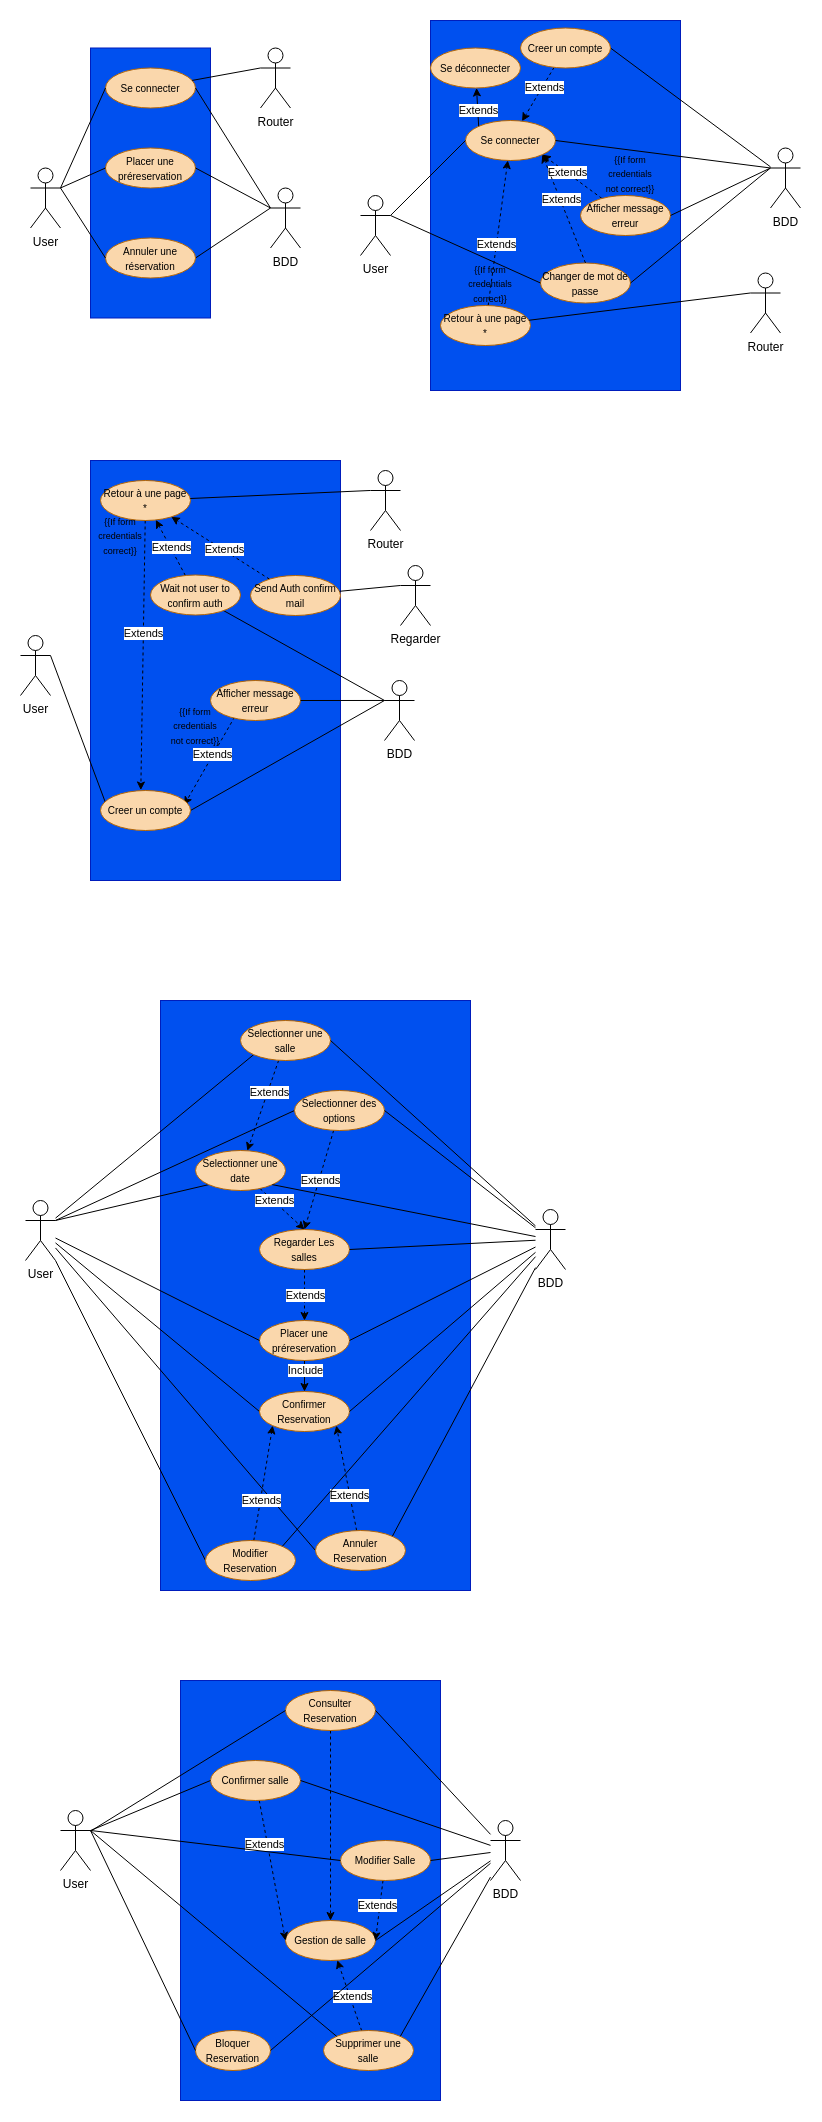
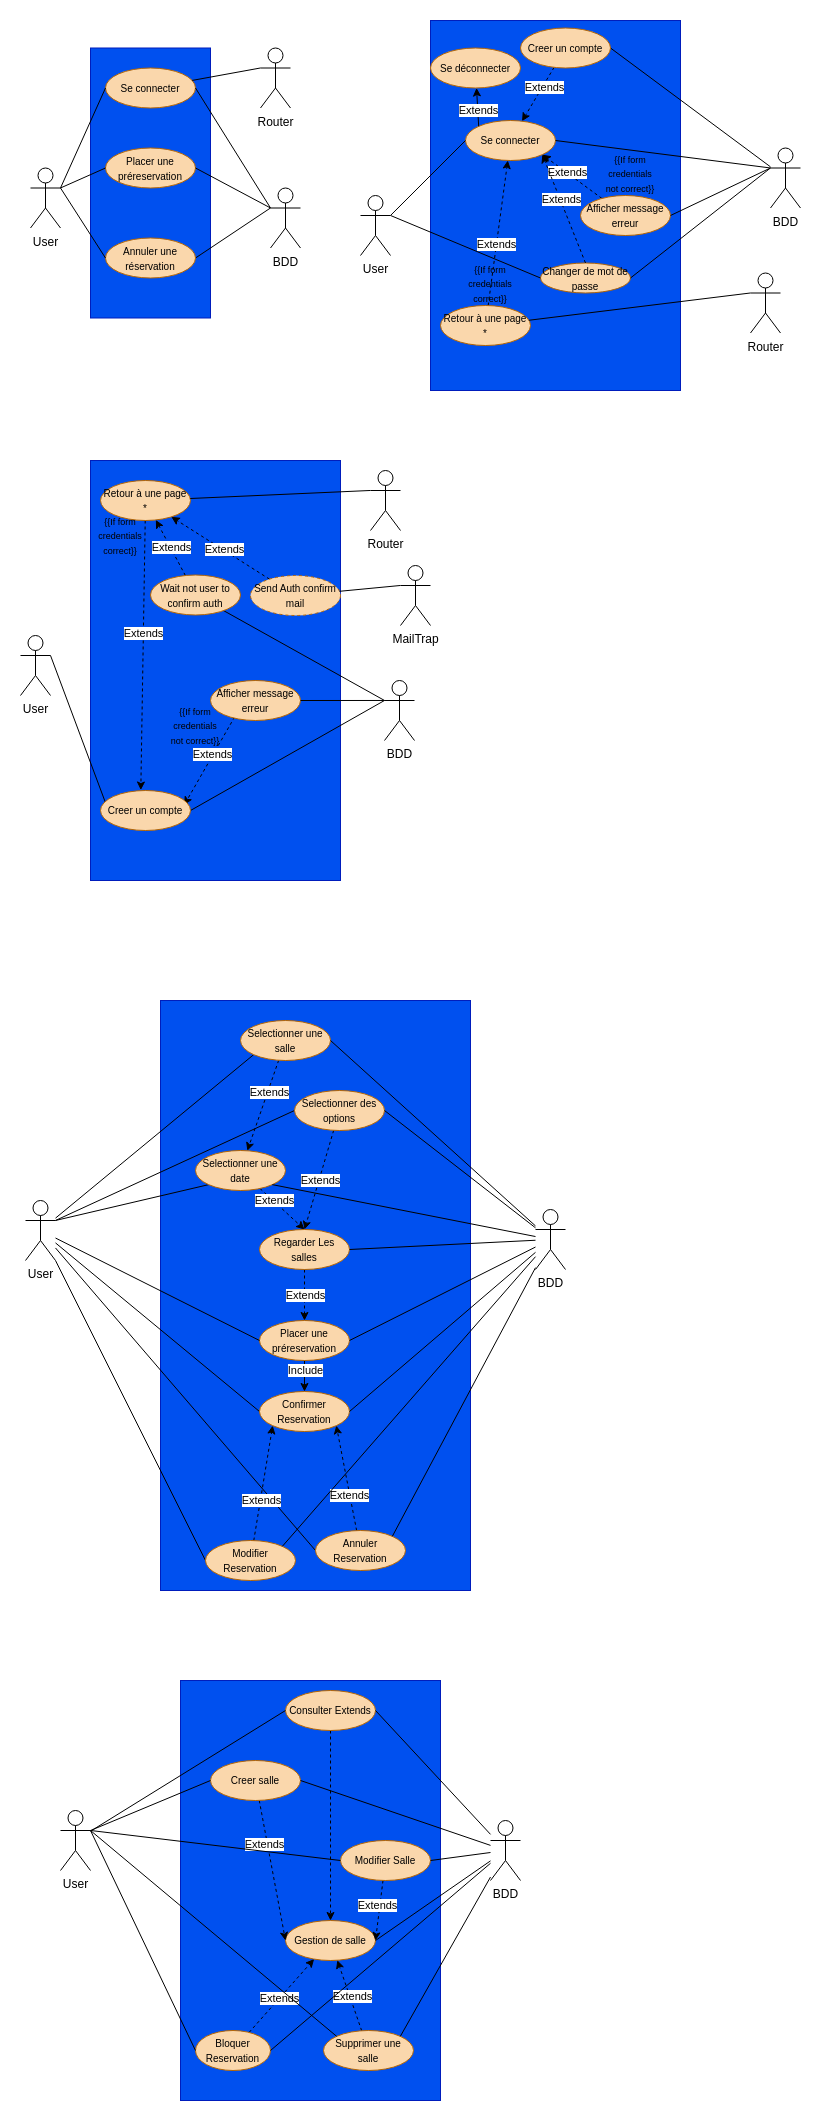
(586, 283) -> (586, 278)
(296, 596) -> (296, 596)
(416, 640) -> (416, 640)
(331, 1711) -> (331, 1711)
(256, 1781) -> (256, 1781)
none -> (279, 1999)
